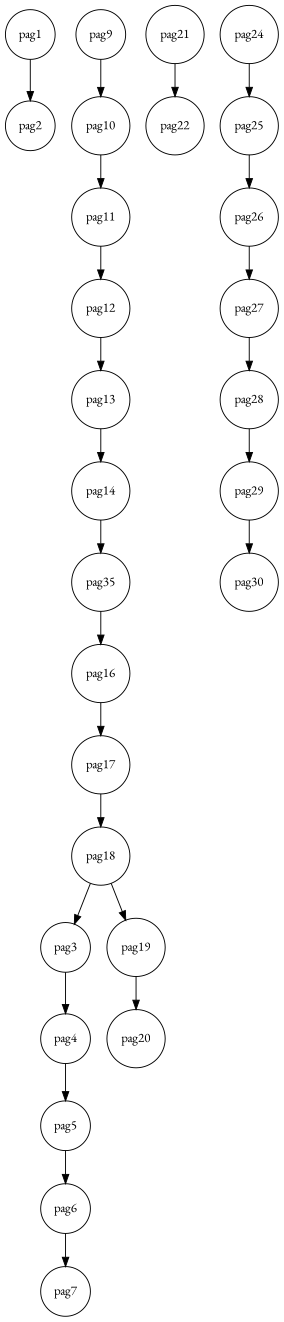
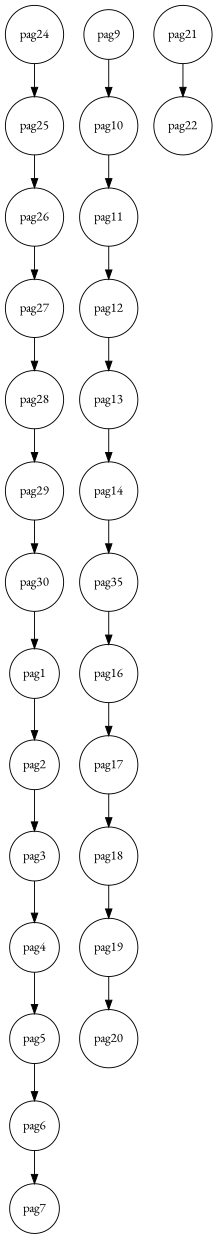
none -> (35, 625)
(84, 899) -> (35, 806)
